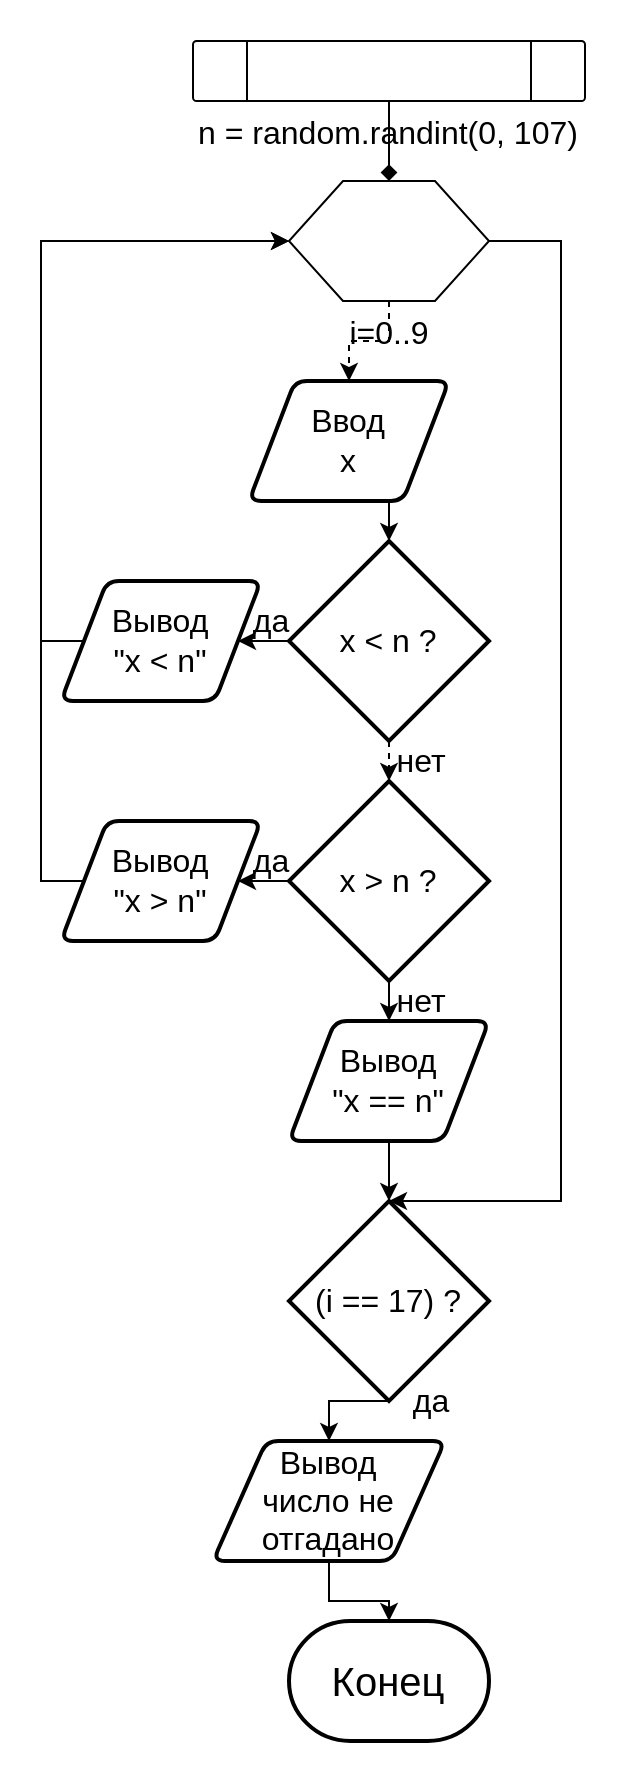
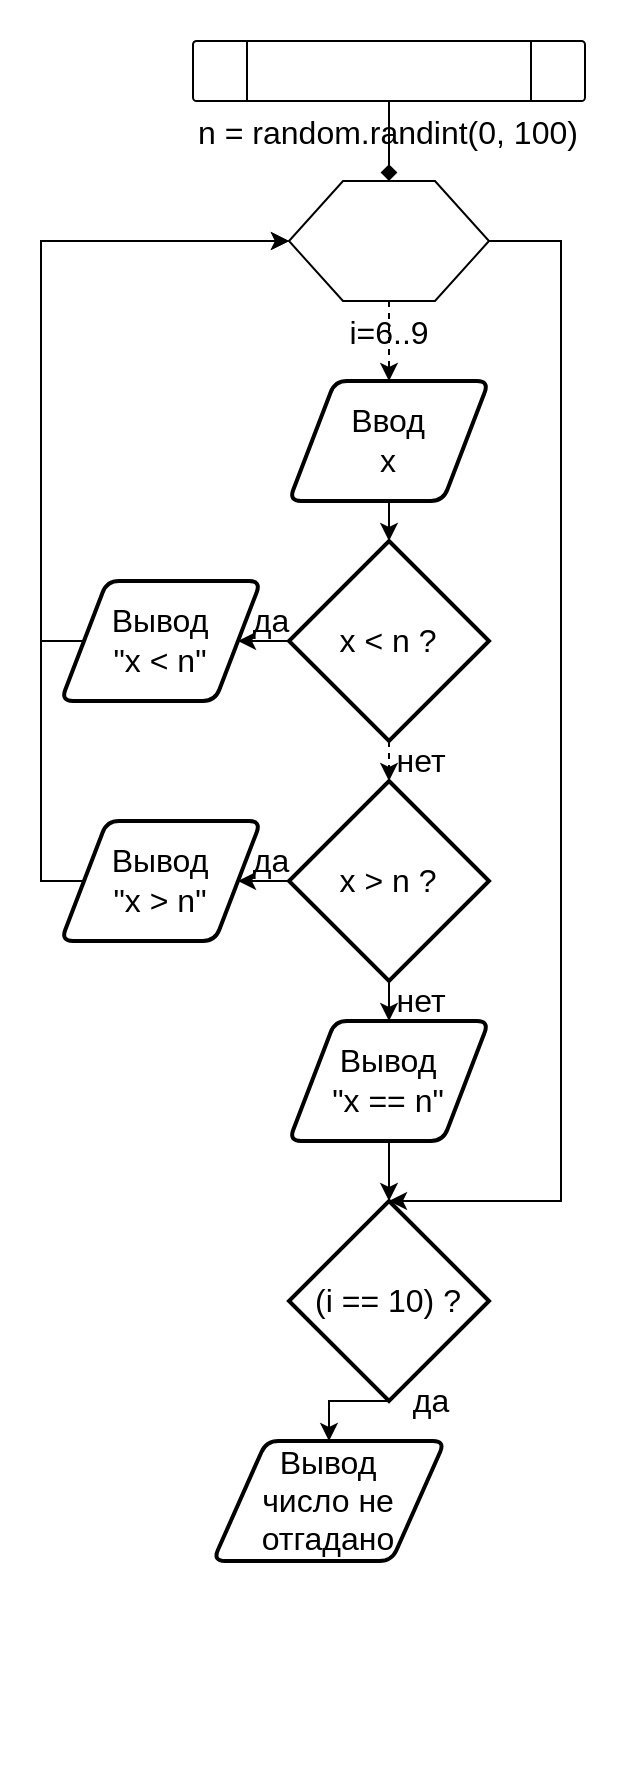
(389, 153) -> (389, 153)
(390, 334) -> (390, 334)
(349, 441) -> (389, 441)
(389, 1301) -> (389, 1301)
(342, 1601) -> none
(389, 1681) -> none
